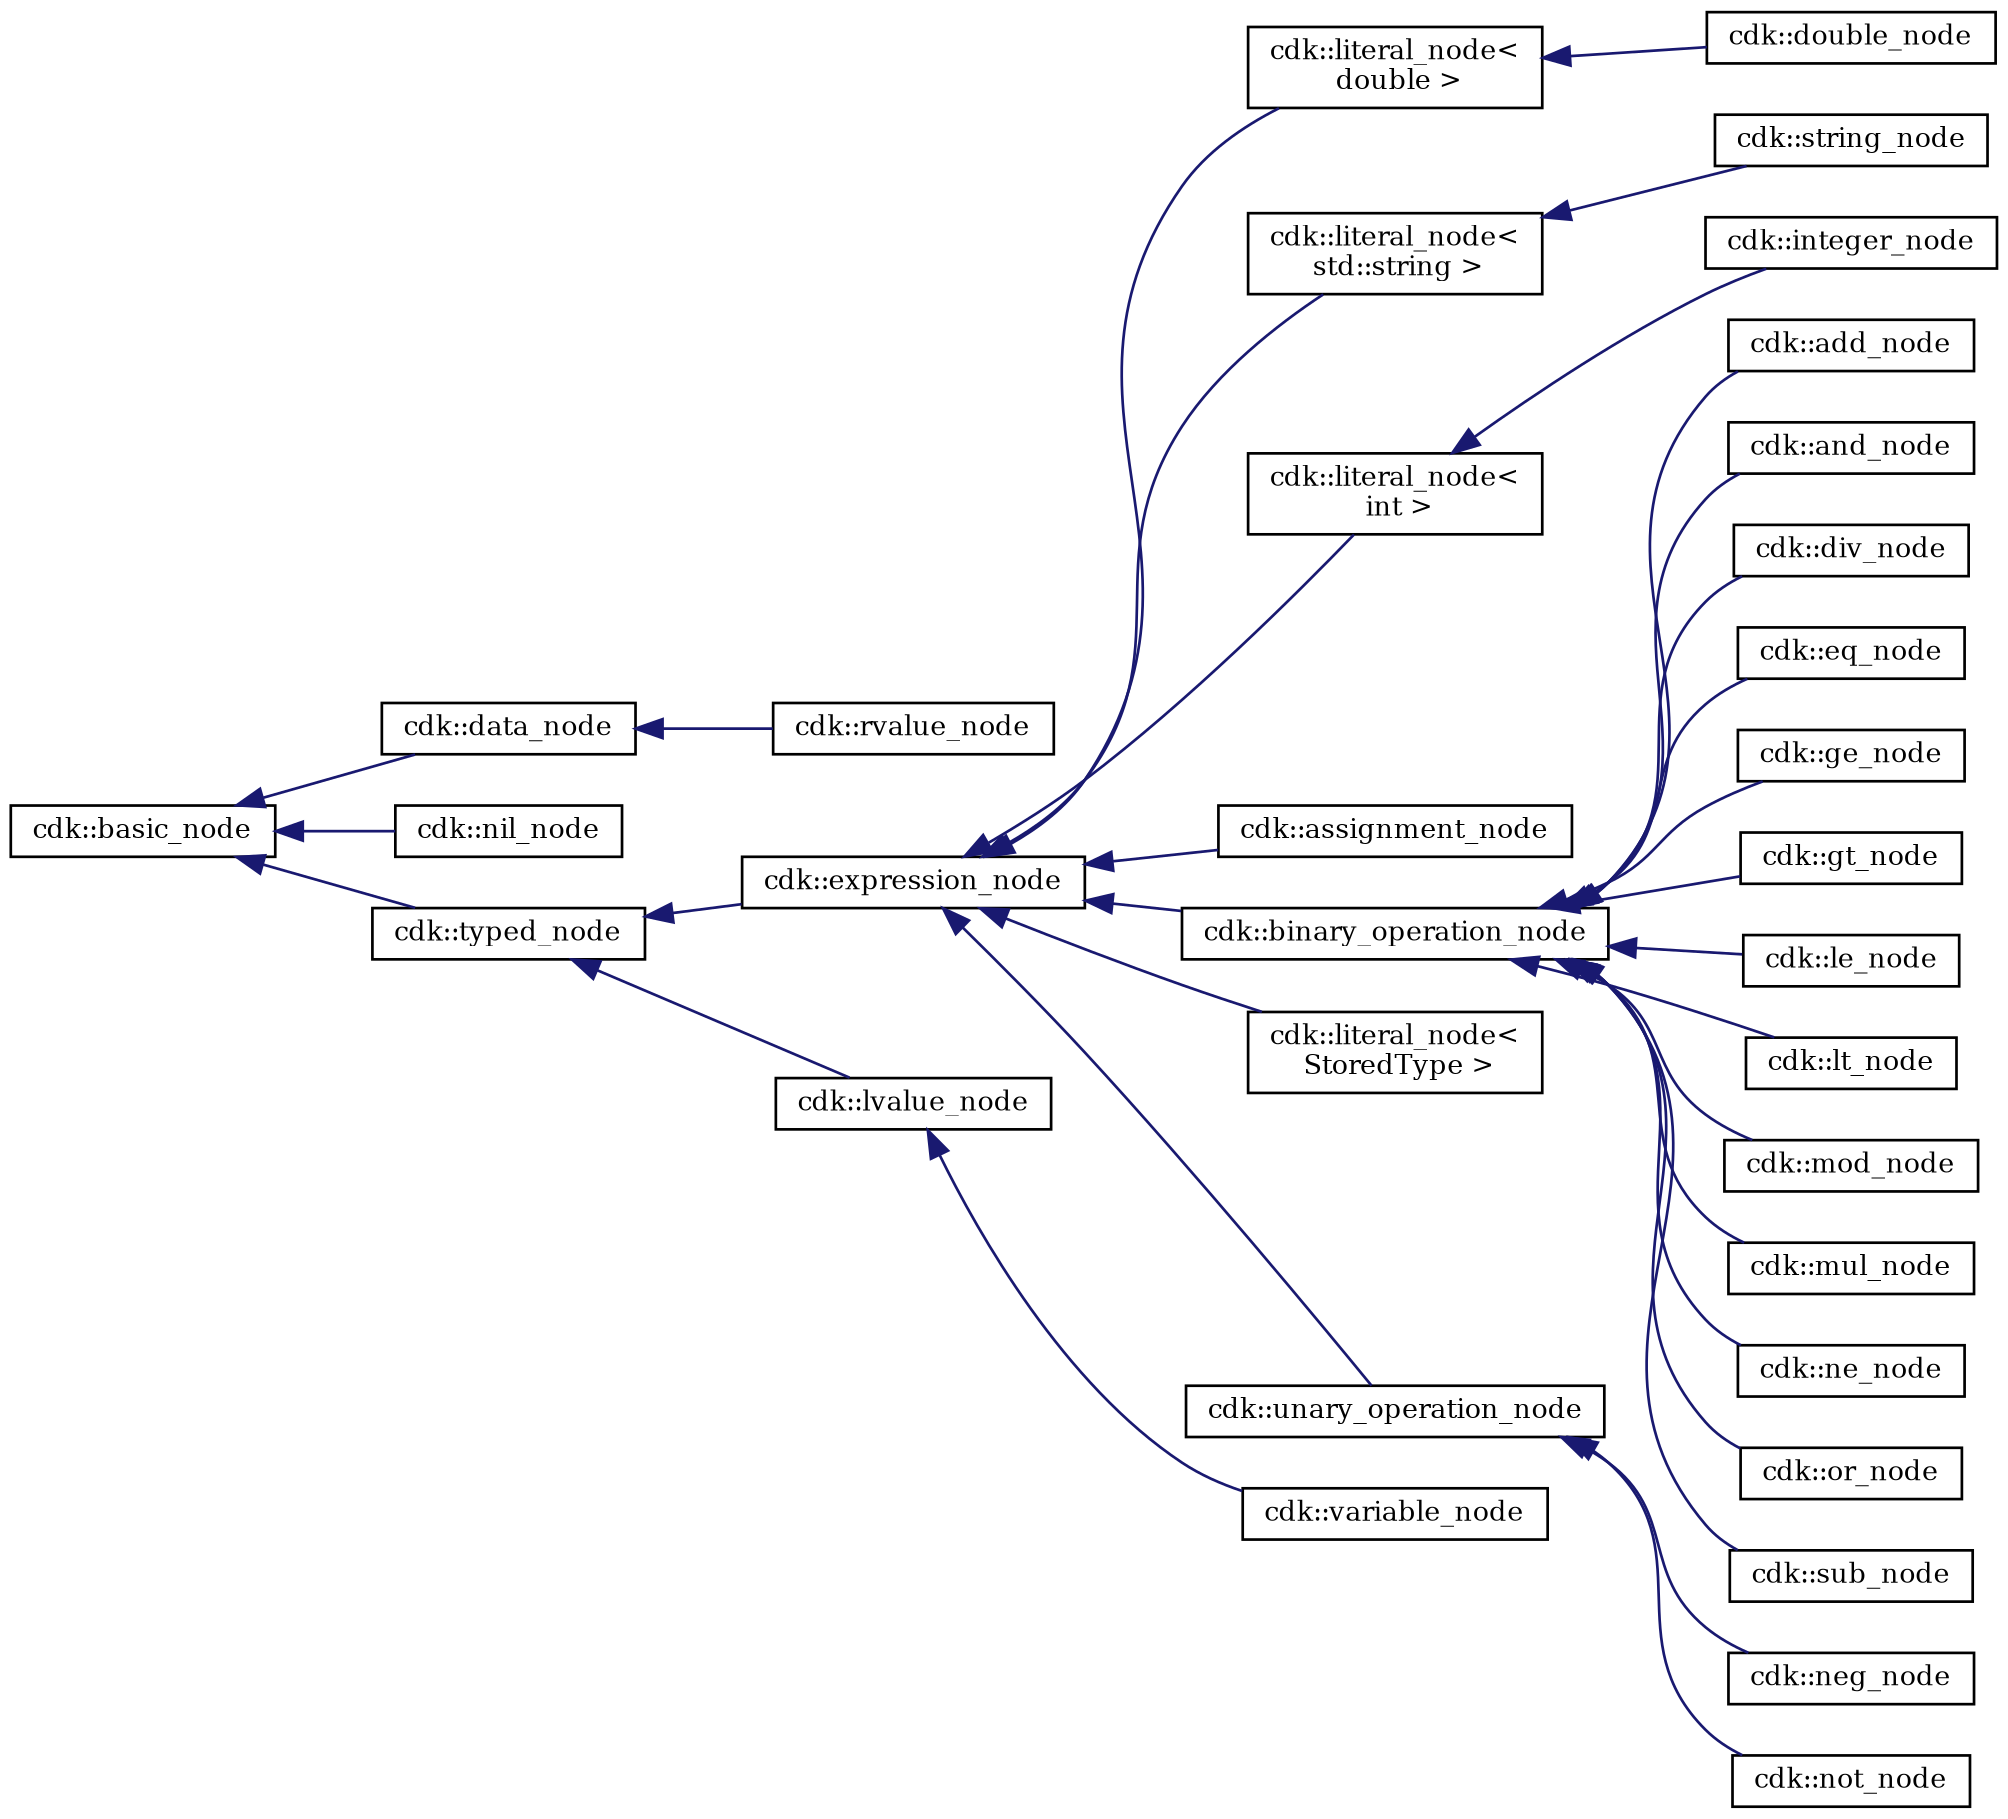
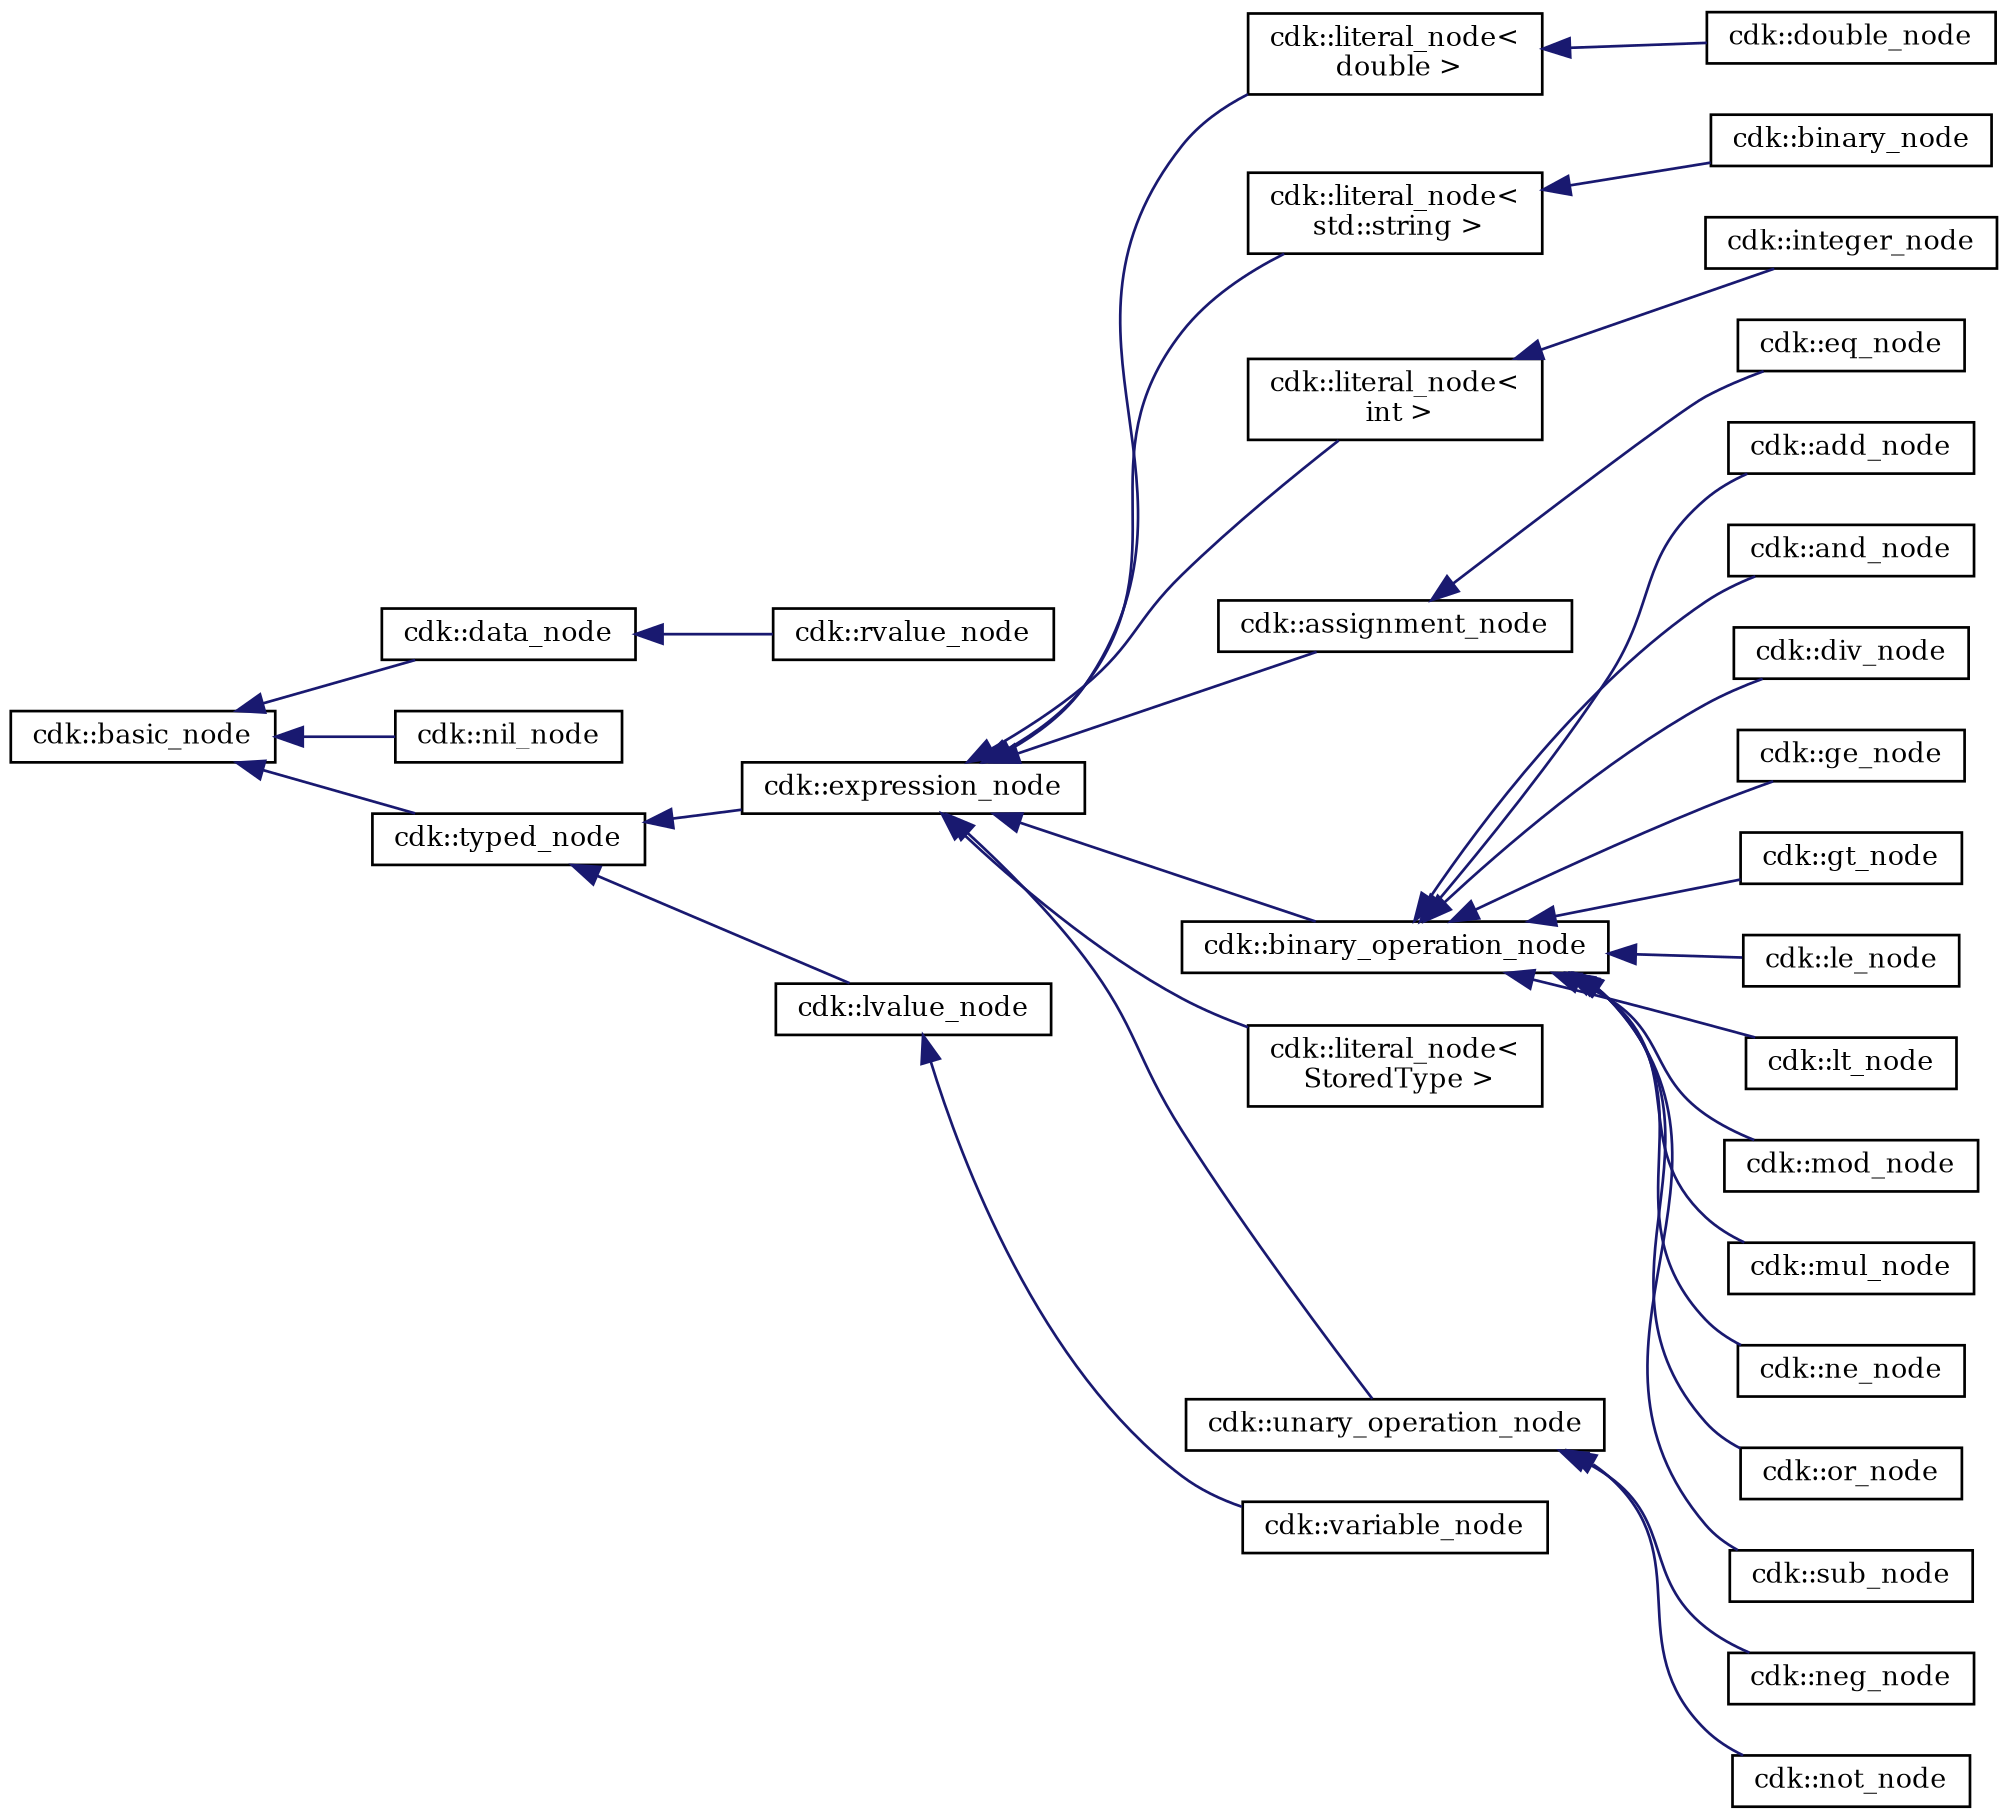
(1851, 140) -> (1851, 140)
(1686, 725) -> (1604, 469)
